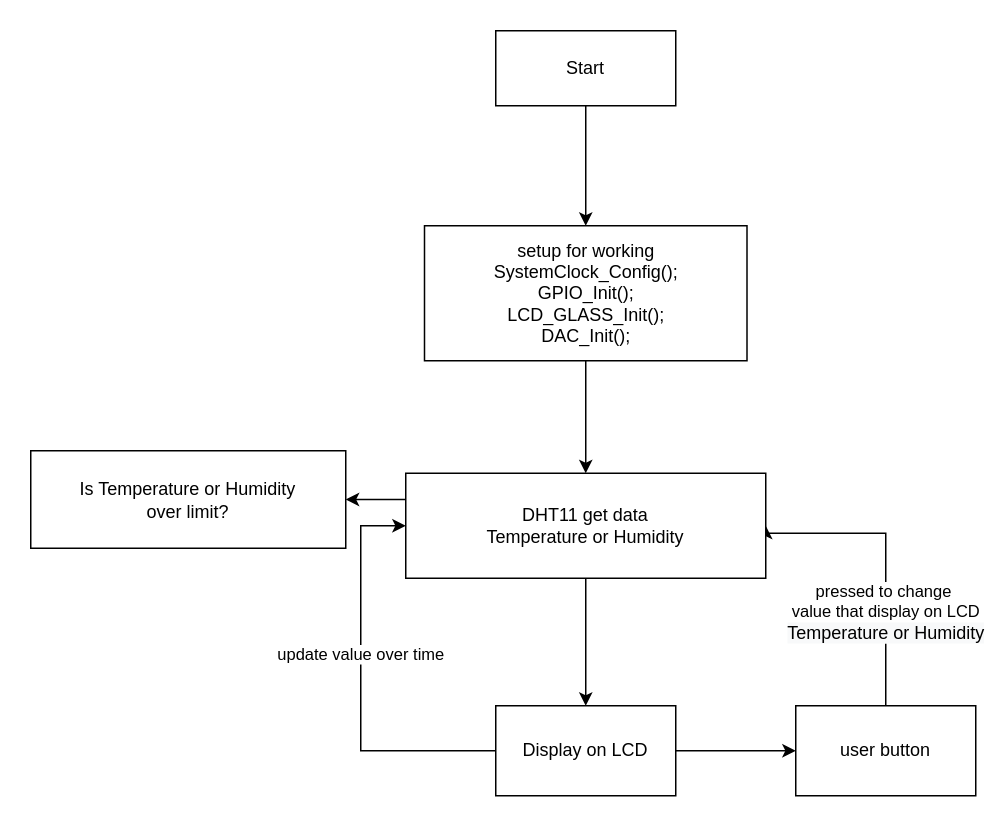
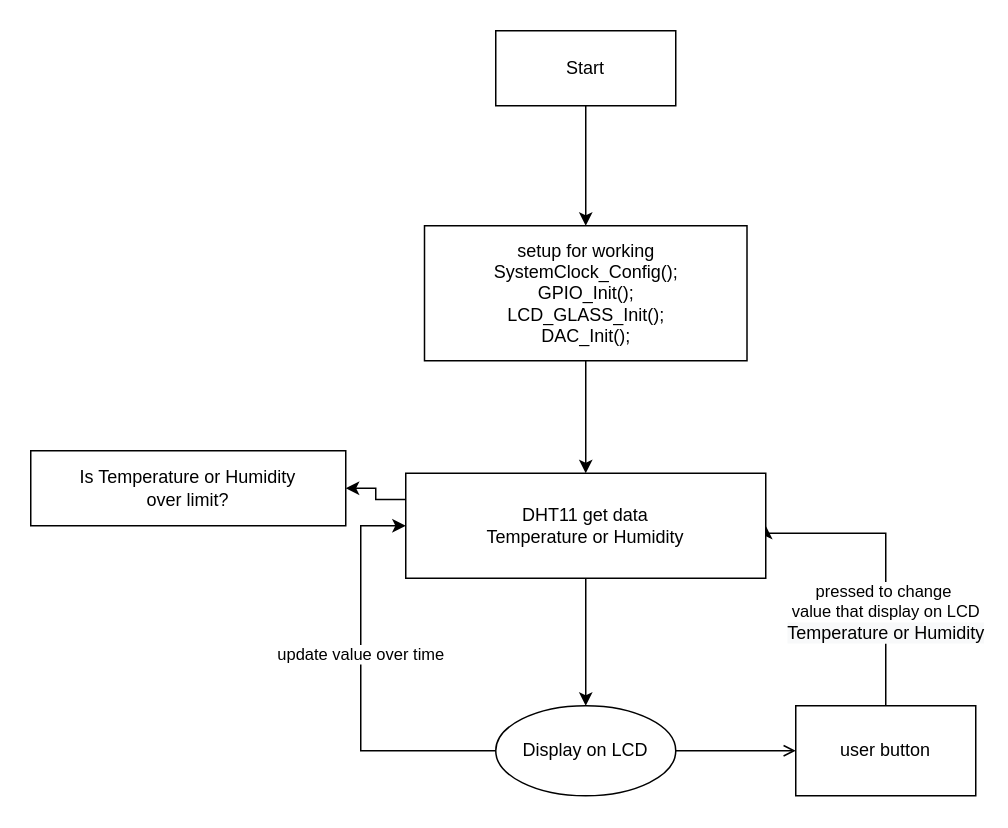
(188, 500) -> (188, 488)
(586, 751) -> (586, 751)
(784, 751) -> (786, 751)
